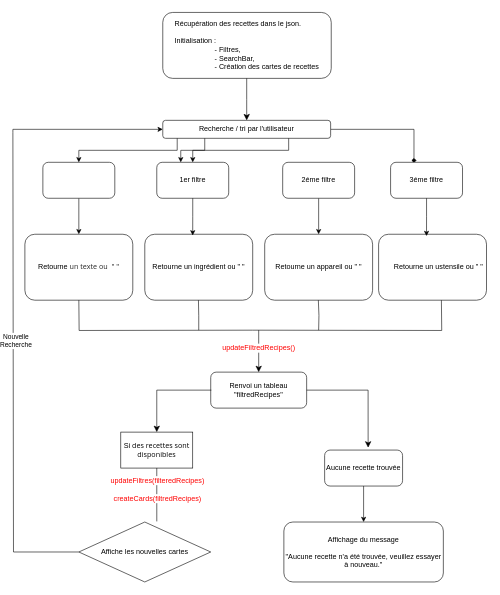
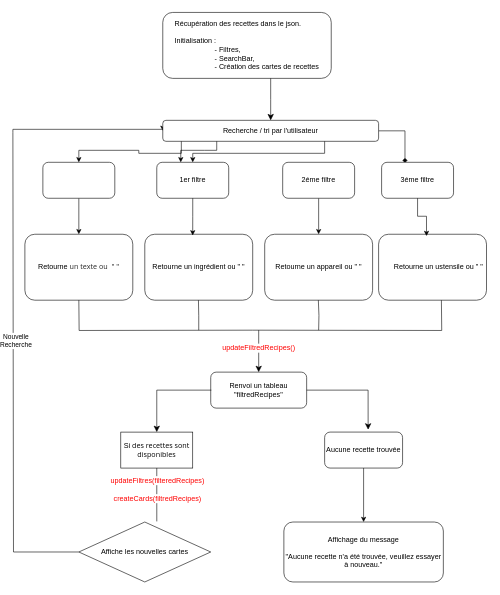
(247, 129) -> (271, 131)
(427, 180) -> (418, 180)
(364, 468) -> (364, 450)
